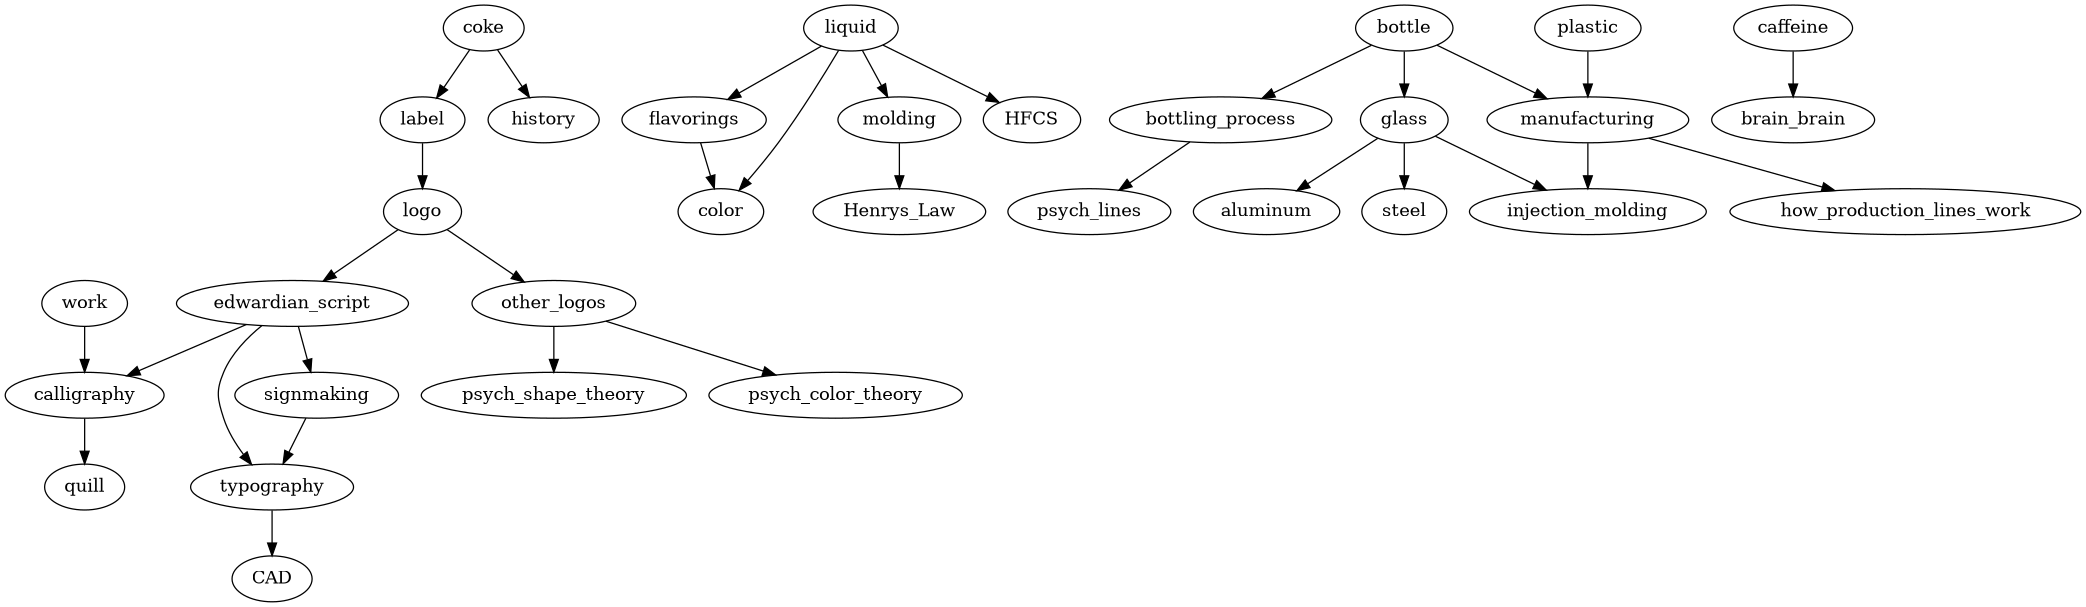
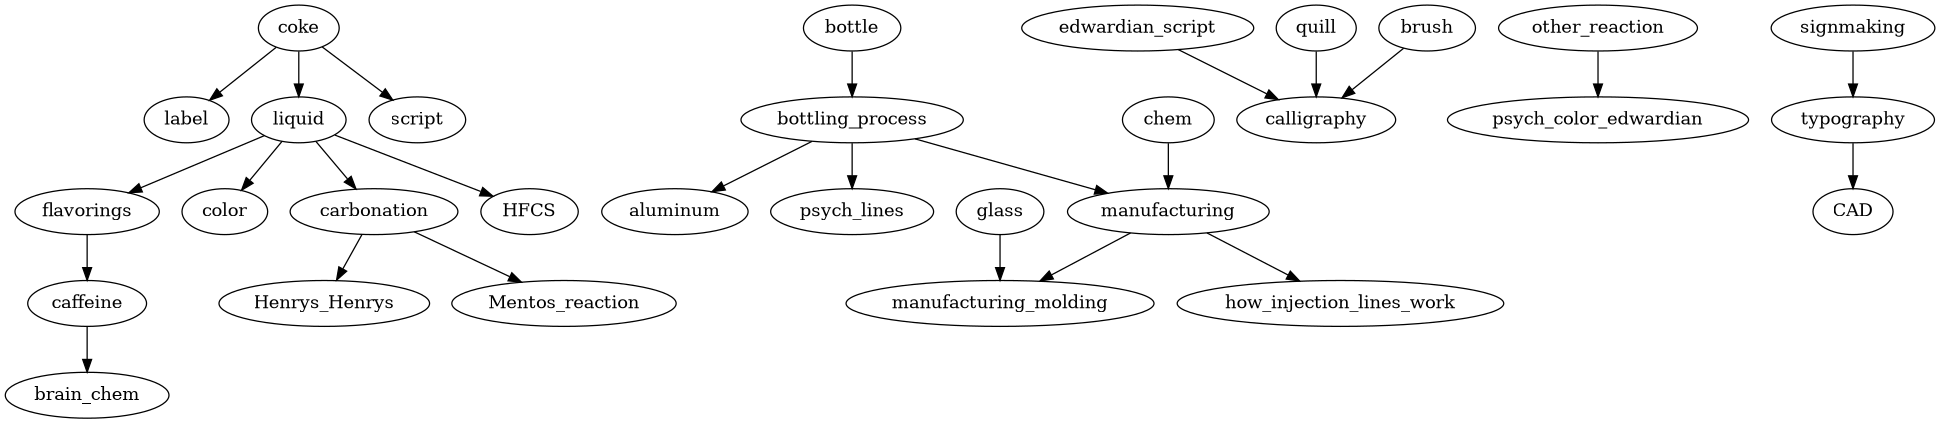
(1588, 28) -> (1168, 120)
none -> (299, 68)
(1404, 68) -> none
(1486, 69) -> (1005, 164)
(544, 120) -> (417, 120)
(899, 120) -> (374, 212)
(1793, 120) -> (87, 395)
(706, 159) -> (87, 251)
(1343, 161) -> (768, 164)
(423, 212) -> none
(899, 212) -> (324, 303)
(1404, 212) -> none
(1588, 212) -> (1000, 303)
(1905, 212) -> (1340, 303)
(85, 303) -> (1427, 28)
(554, 303) -> (1598, 28)
none -> (564, 303)
(303, 343) -> none
(219, 386) -> none
(554, 395) -> none
(836, 395) -> (1598, 120)
(85, 435) -> (1316, 68)
